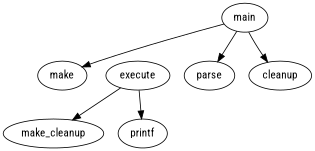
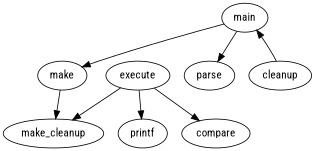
(255, 44) -> (269, 49)
none -> (59, 100)
none -> (216, 133)
